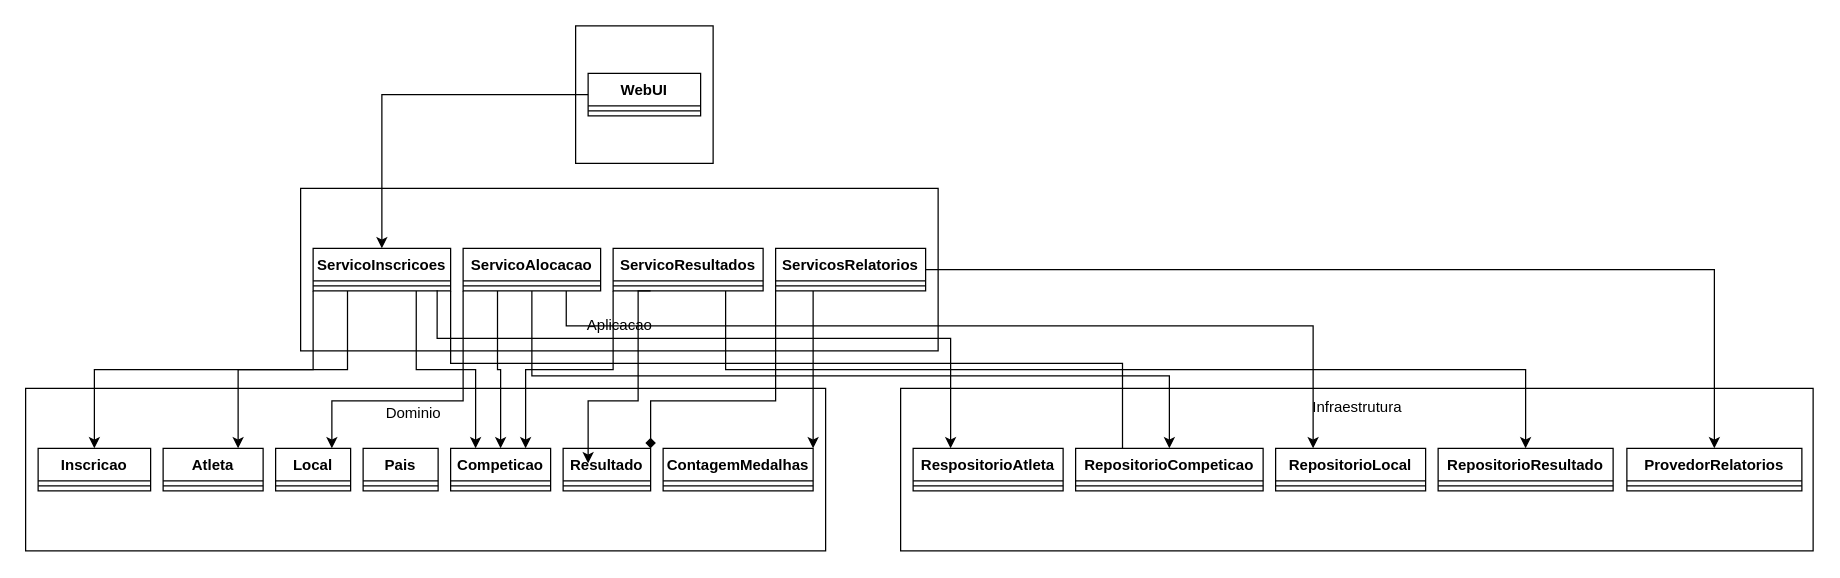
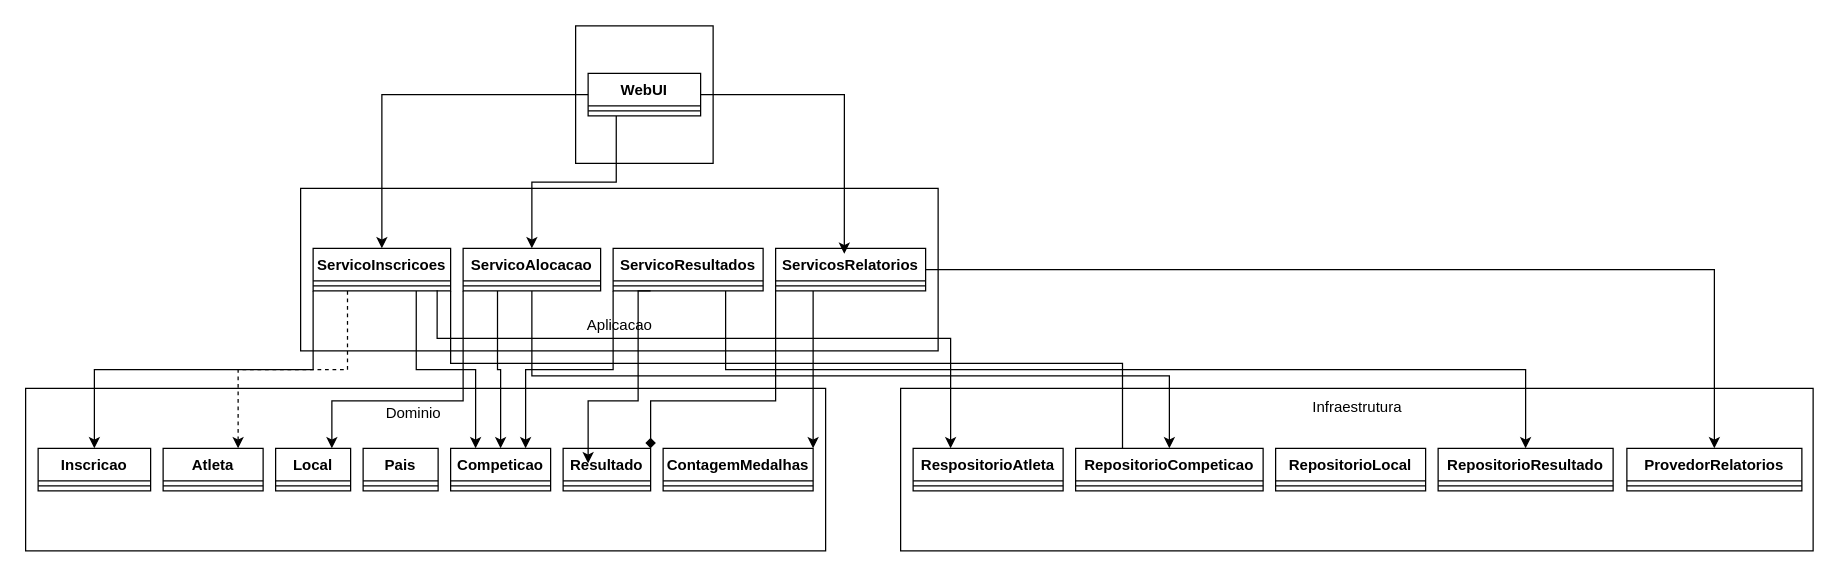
none -> (844, 98)
none -> (577, 182)
(980, 326) -> none
(348, 346) -> (348, 346)
